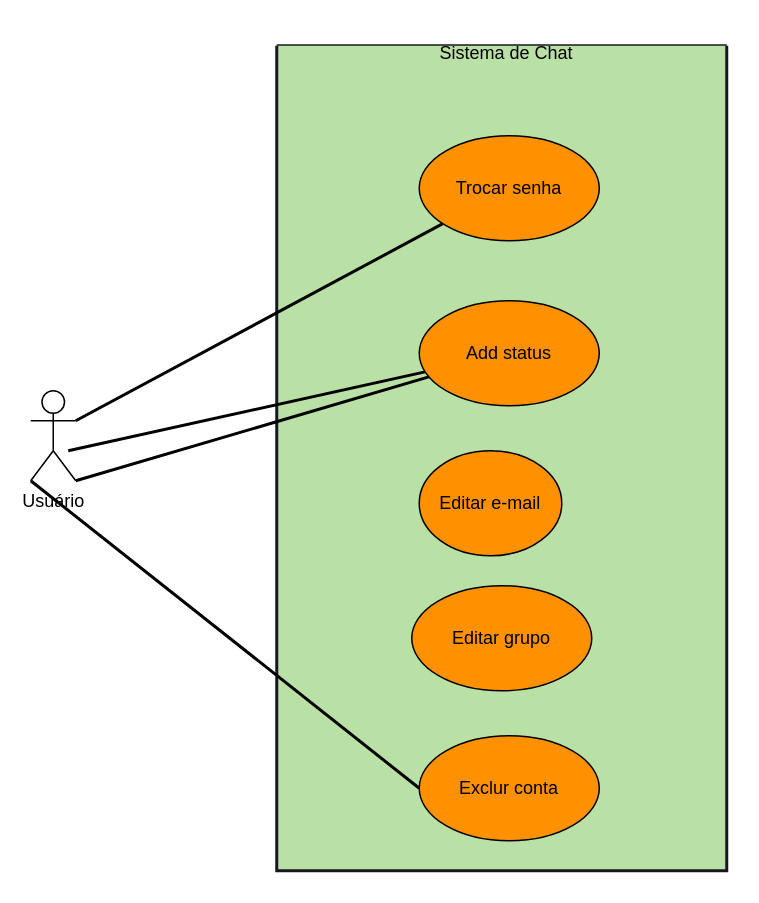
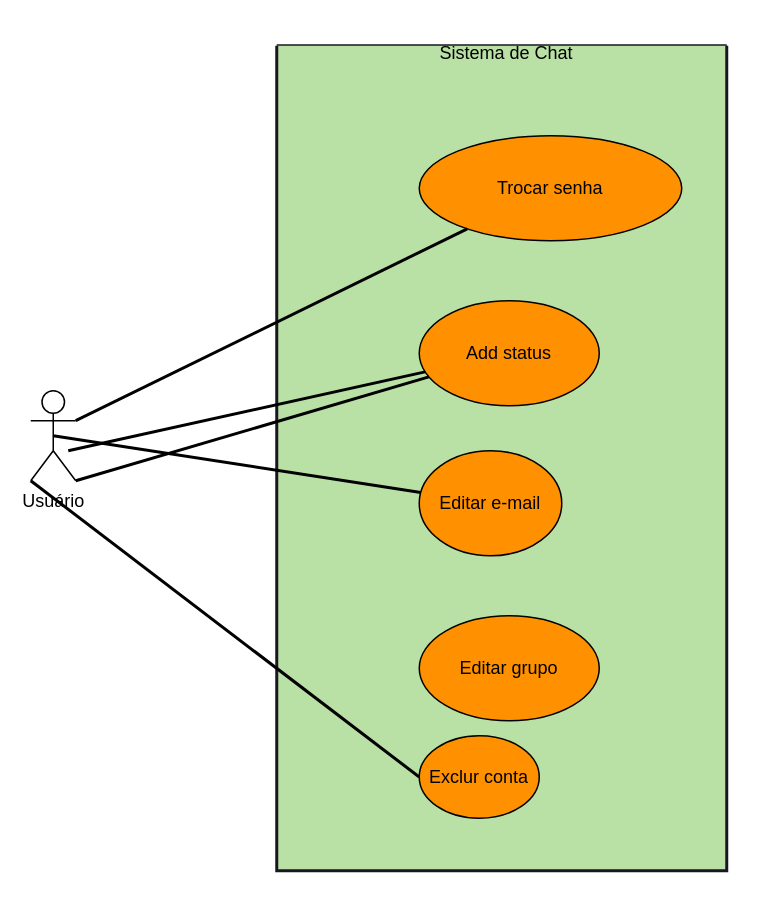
(509, 188) -> (551, 188)
none -> (296, 473)
(502, 638) -> (509, 668)
(509, 788) -> (479, 777)
